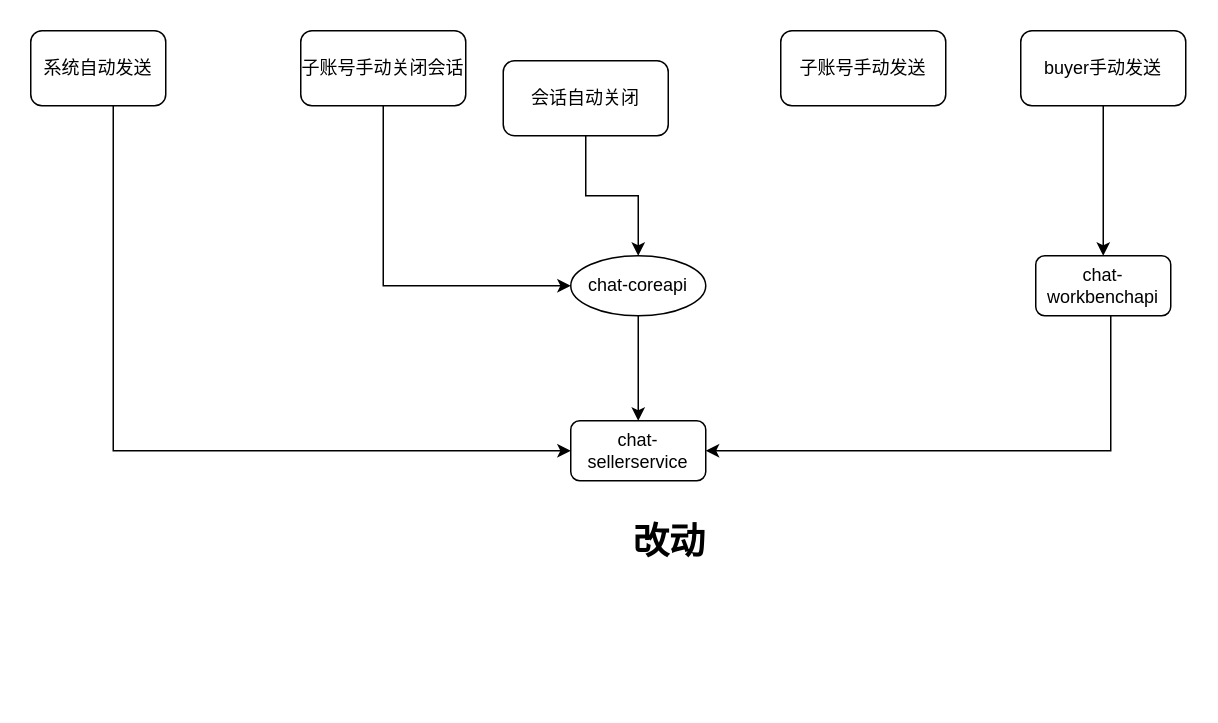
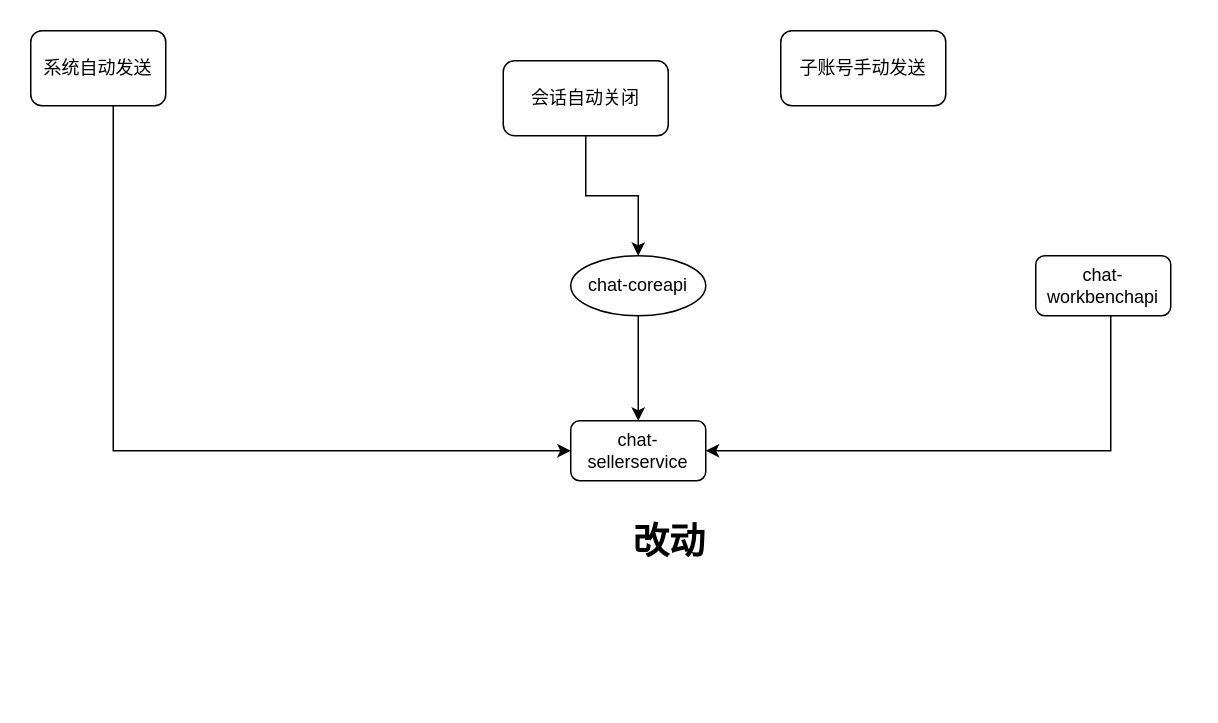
(383, 68) -> none
(1103, 68) -> none
(1103, 176) -> none
(383, 284) -> none
